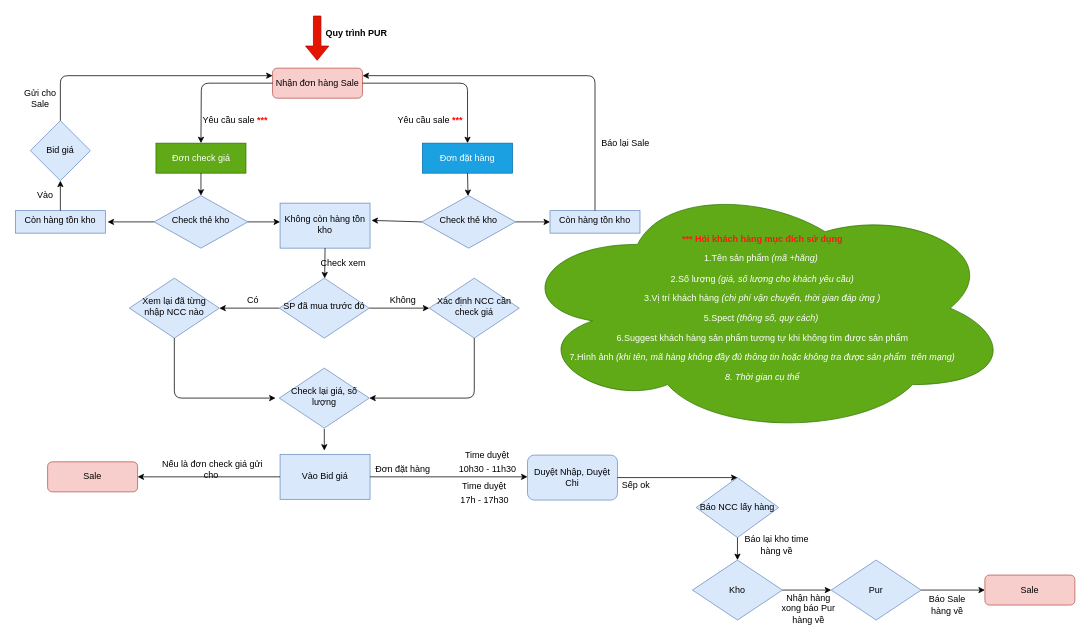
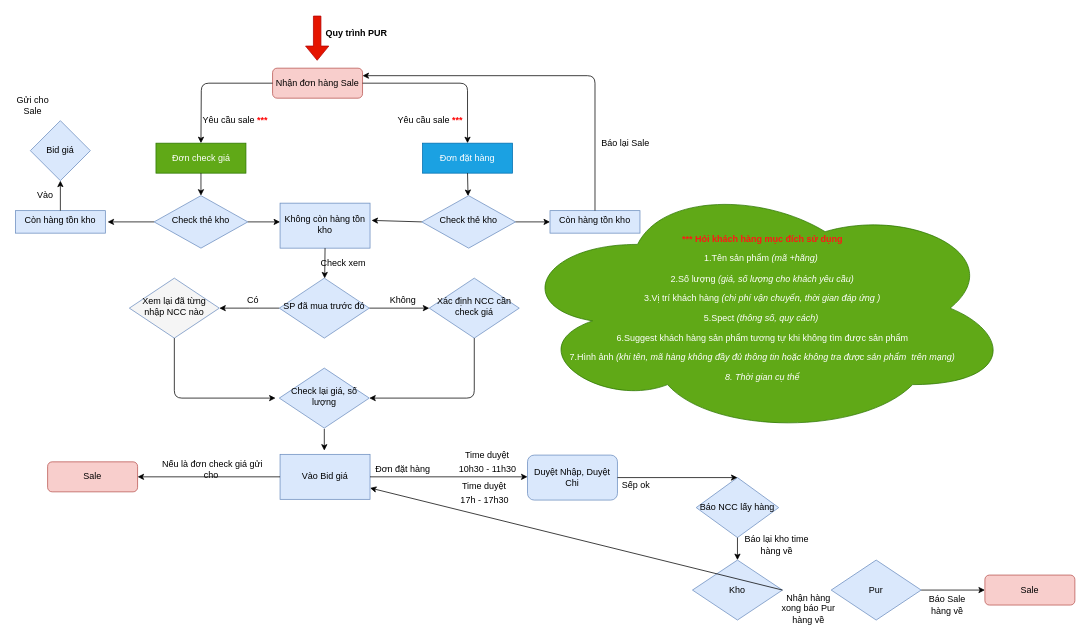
(144, 75) -> none
(41, 98) -> (33, 105)
(174, 308) -> (174, 308)
(825, 590) -> (579, 539)
